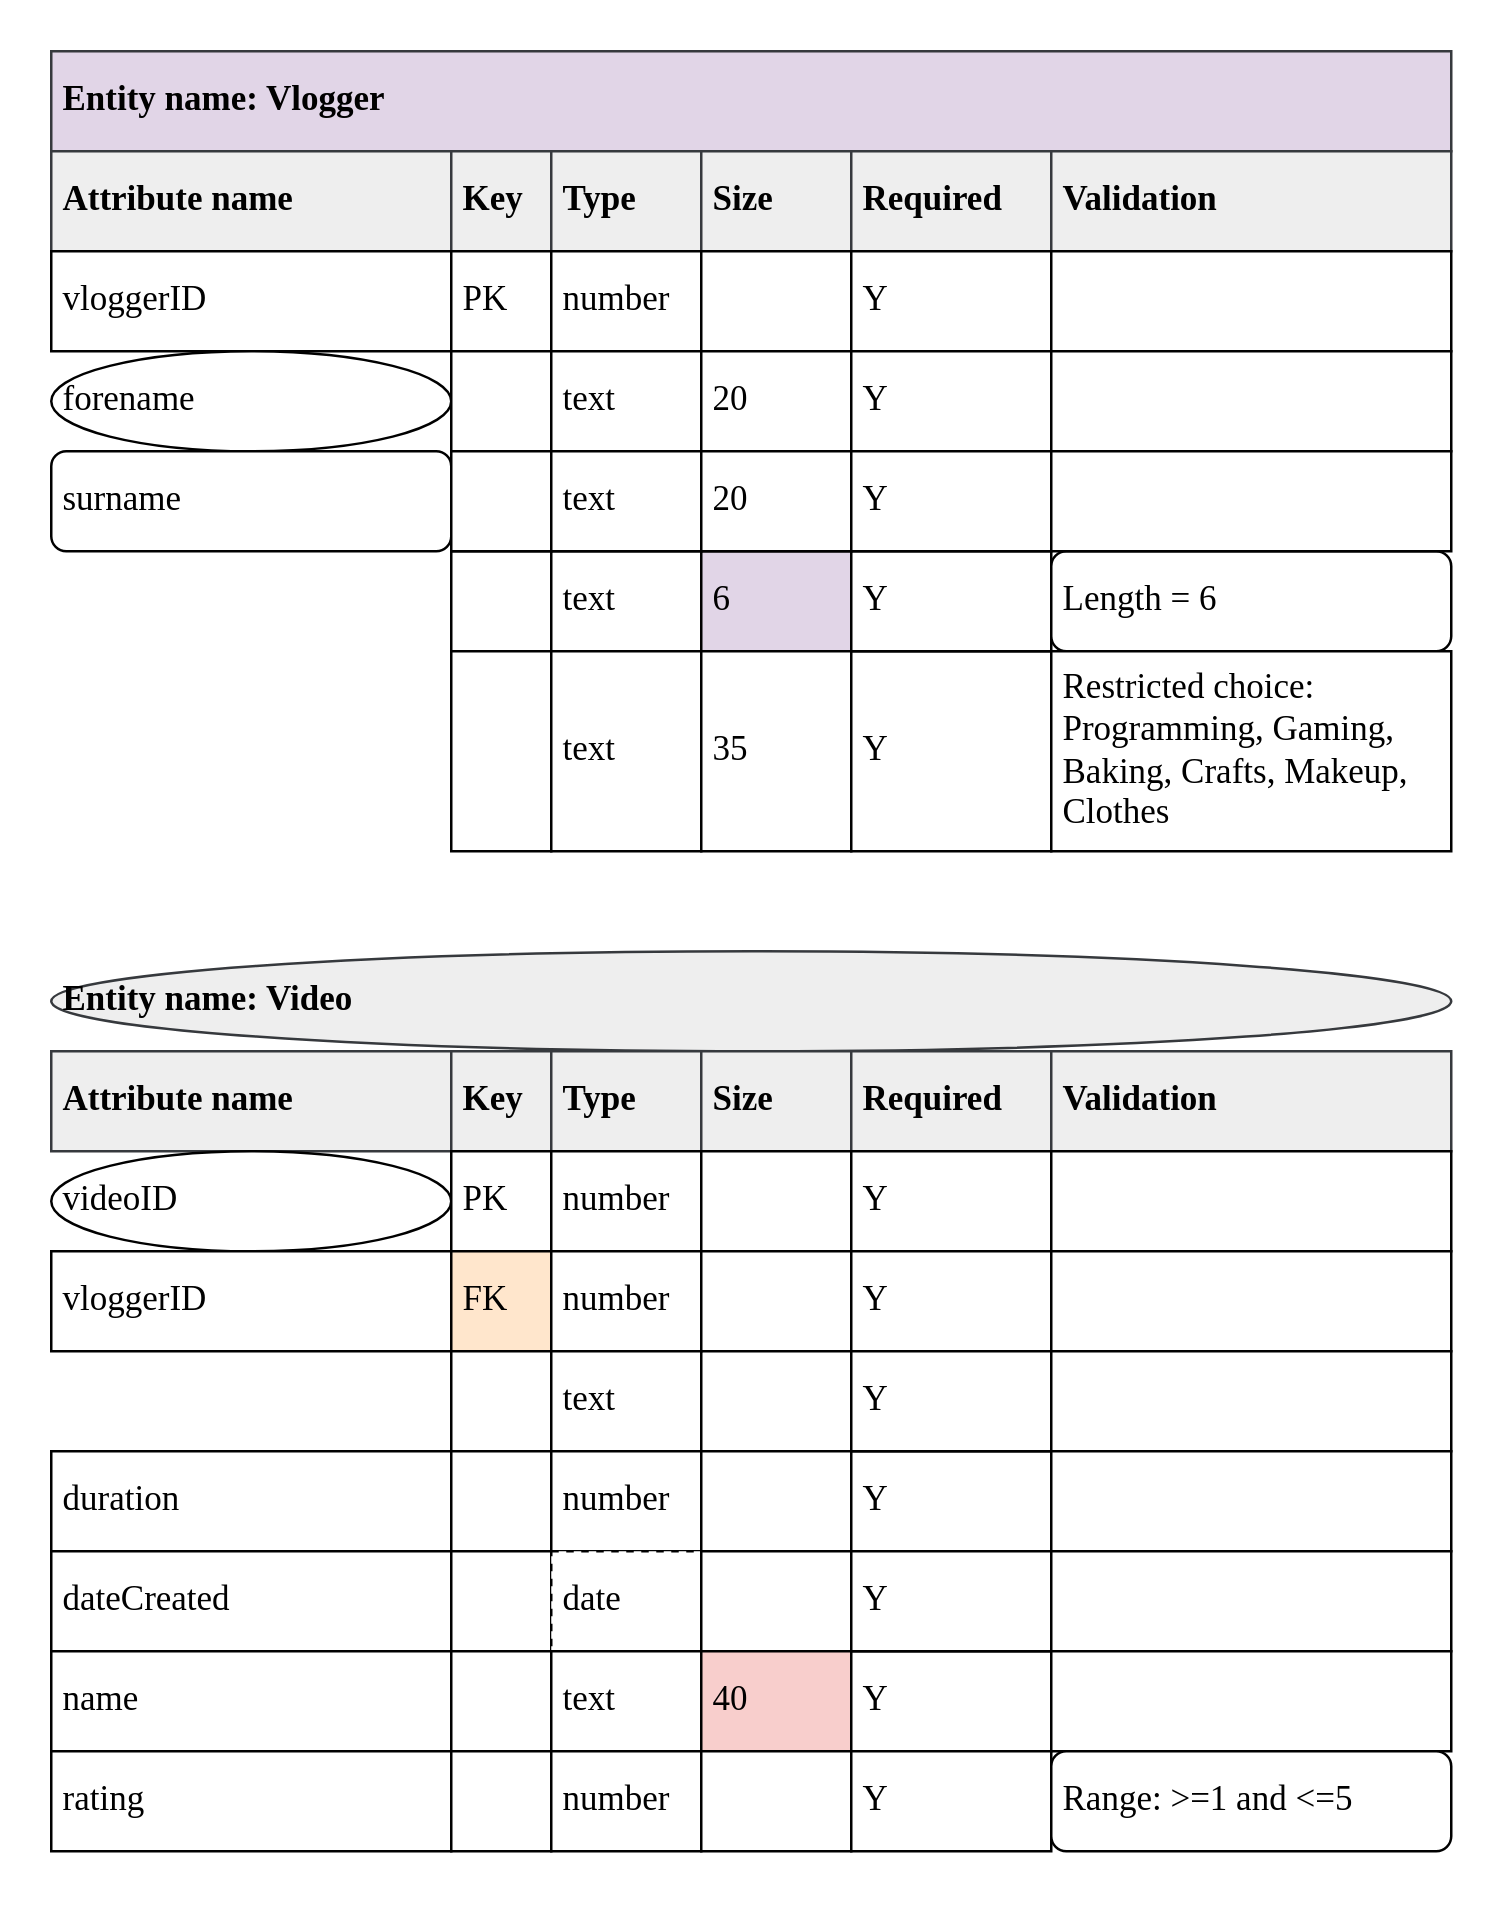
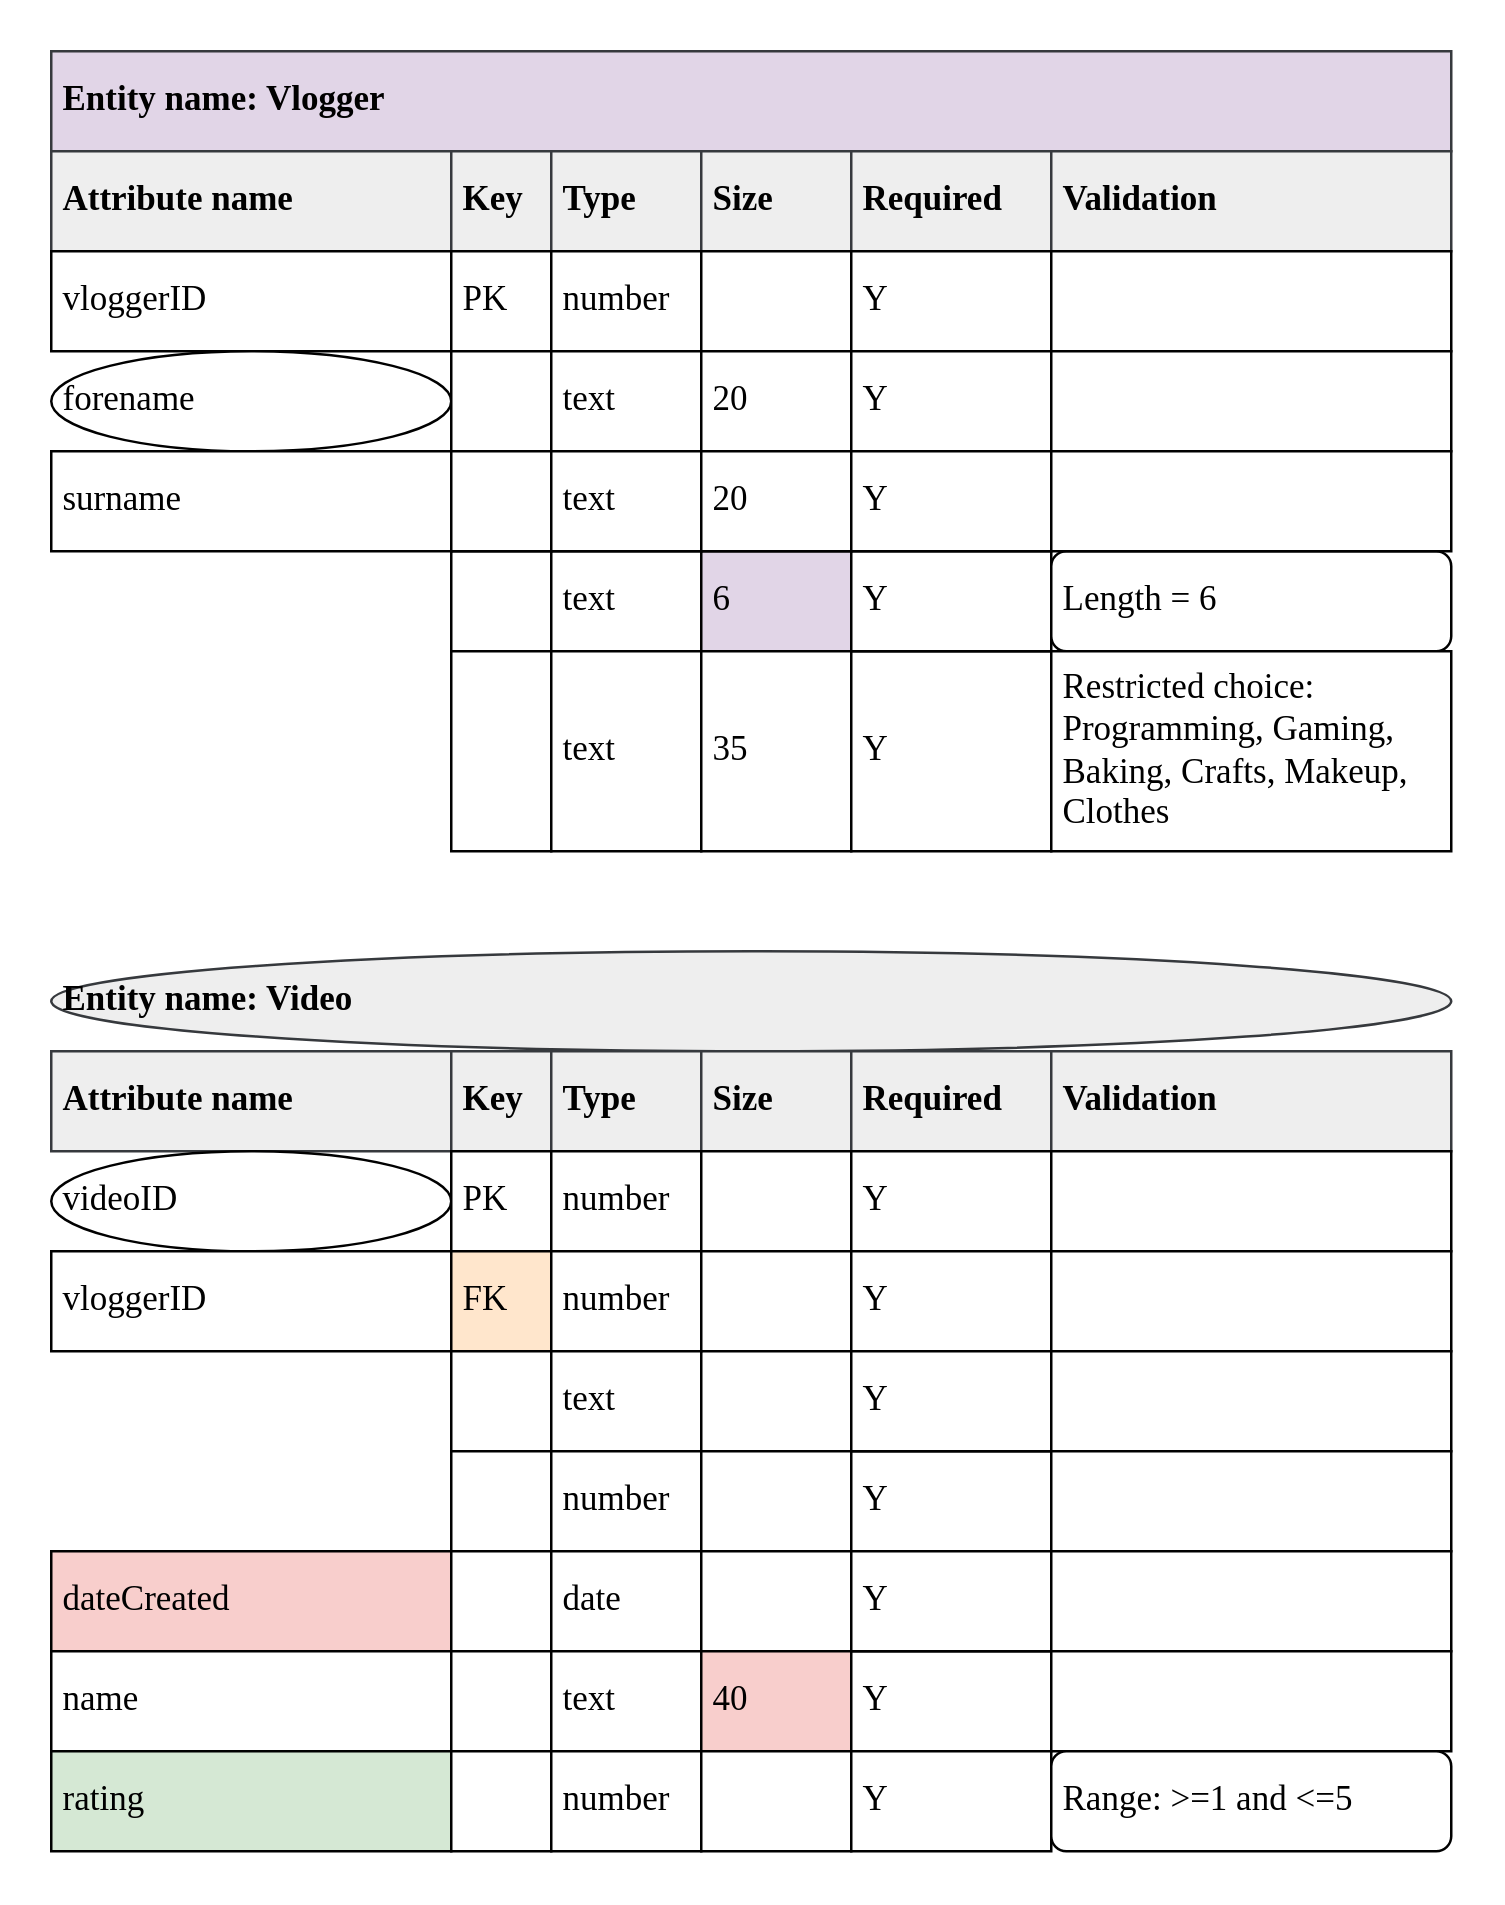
(251, 501) -> (251, 501)
(251, 1501) -> none
(251, 1601) -> (251, 1601)
(626, 1601) -> (626, 1601)
(251, 1801) -> (251, 1801)
